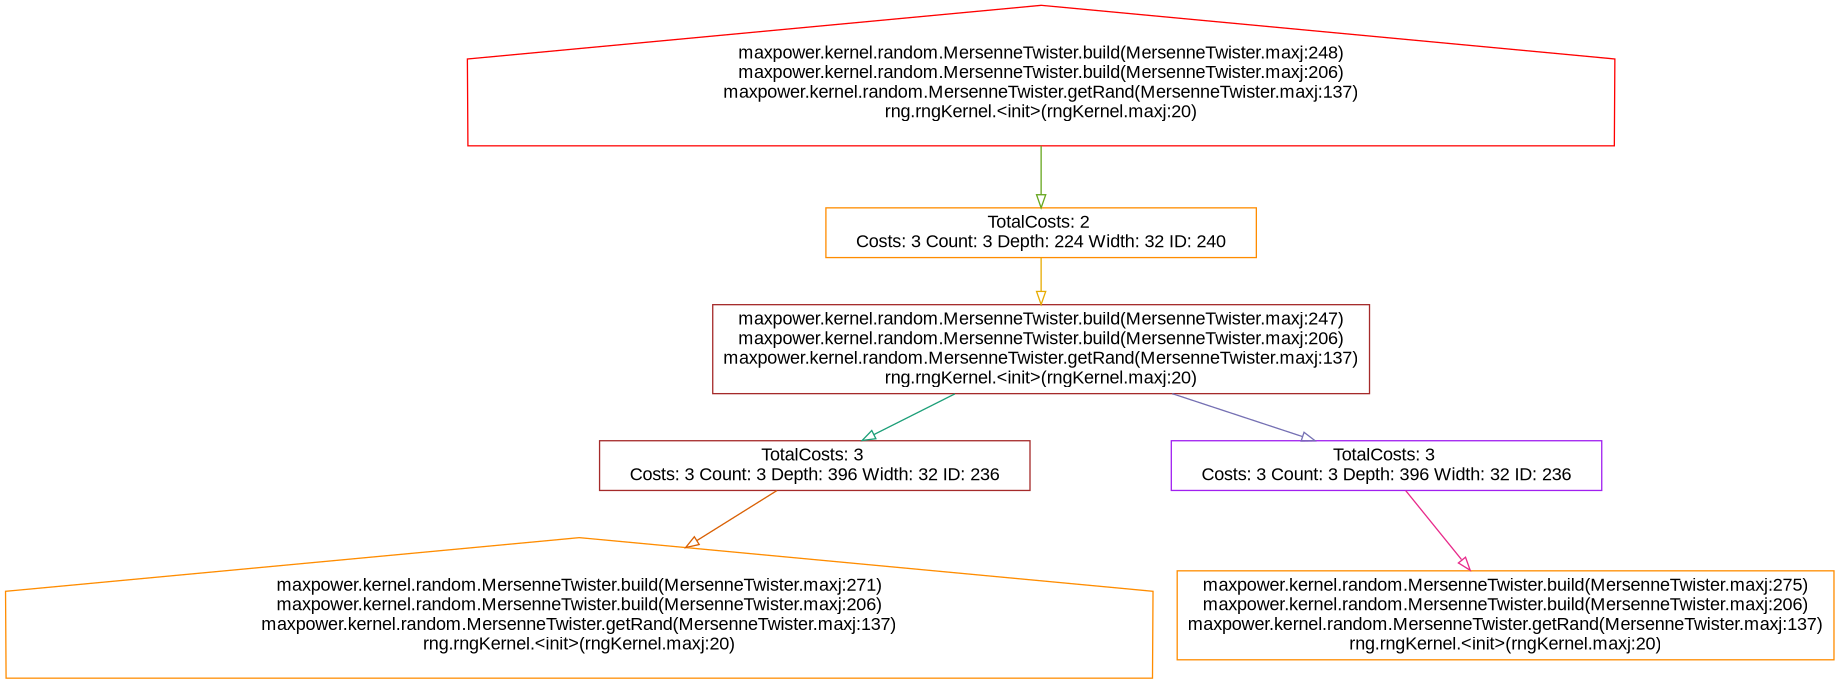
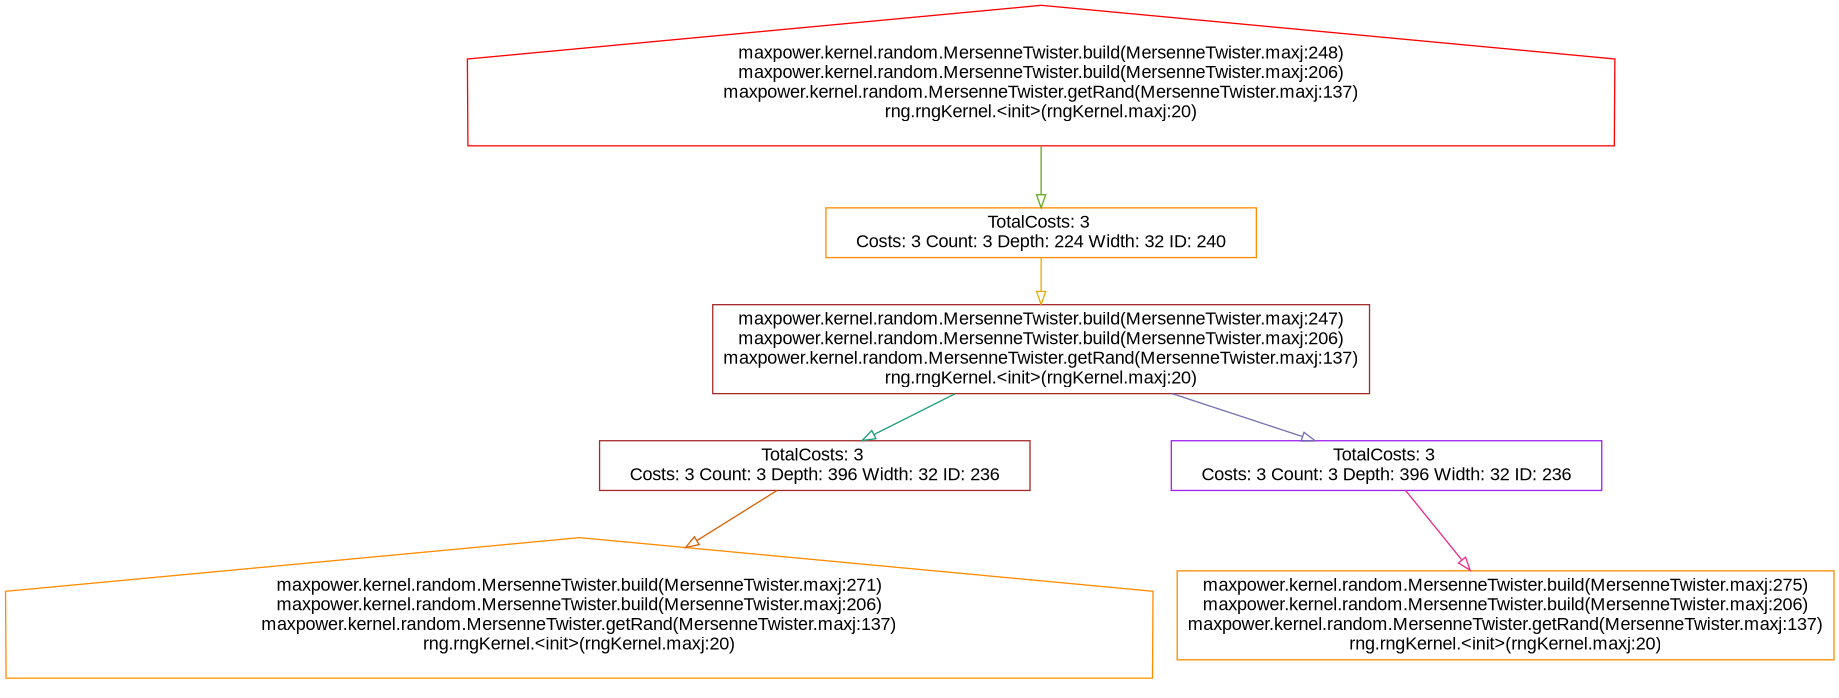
(1041, 233) -> (1041, 233)
